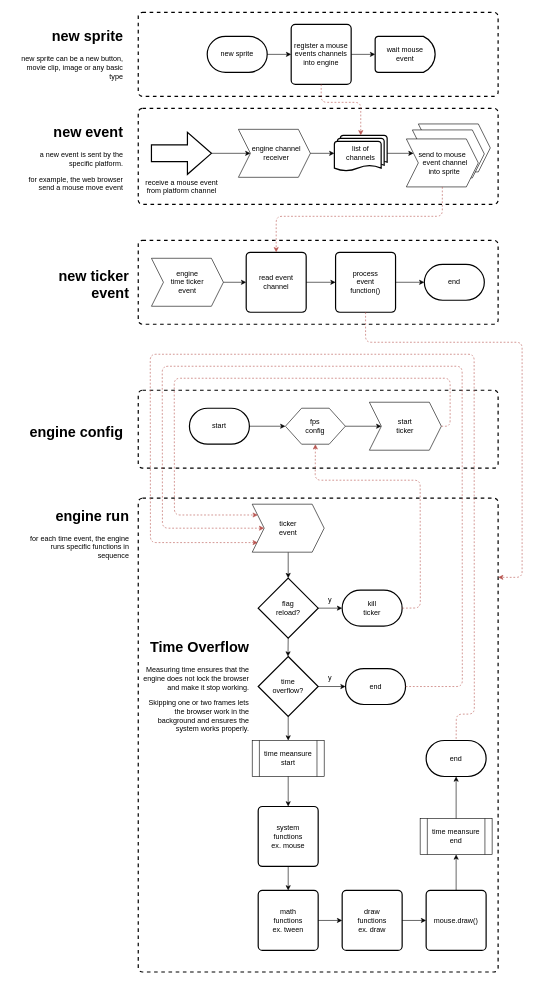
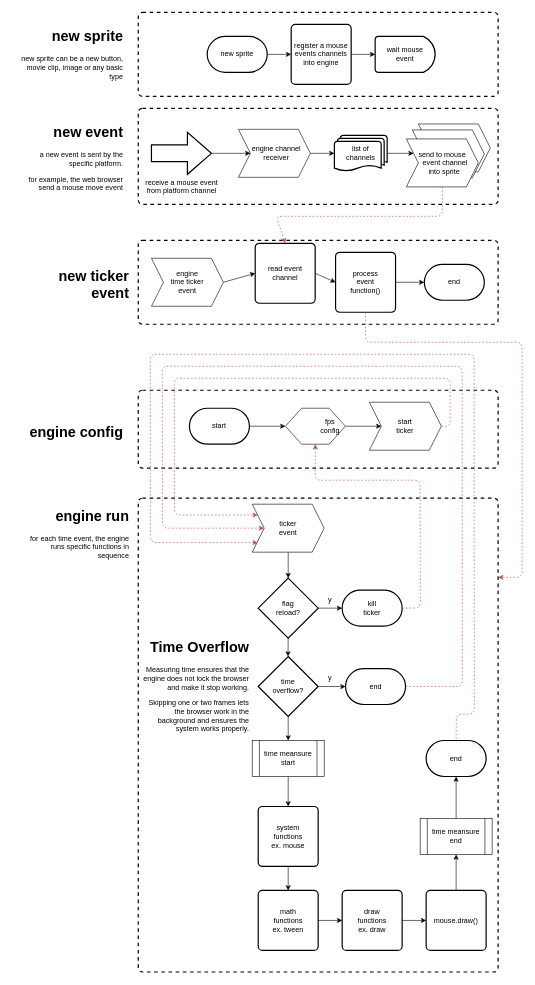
(341, 102) -> none
(276, 282) -> (285, 273)
(315, 426) -> (330, 426)
